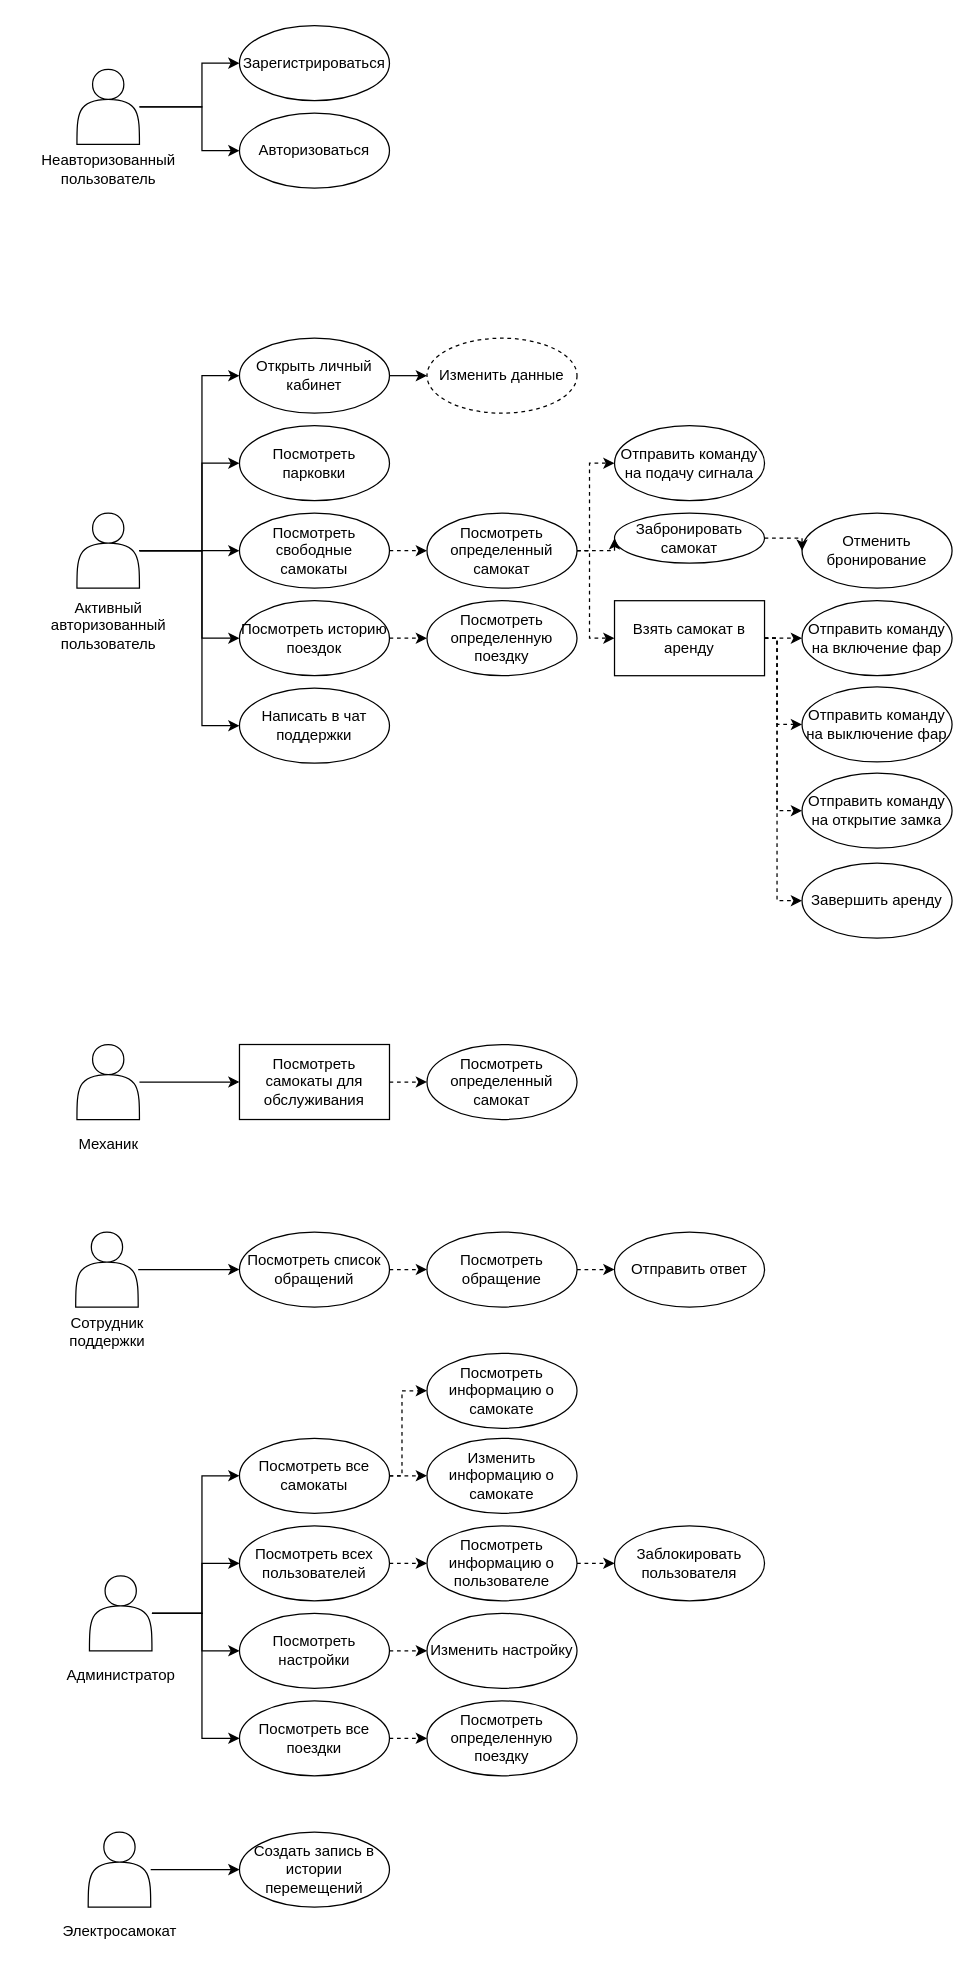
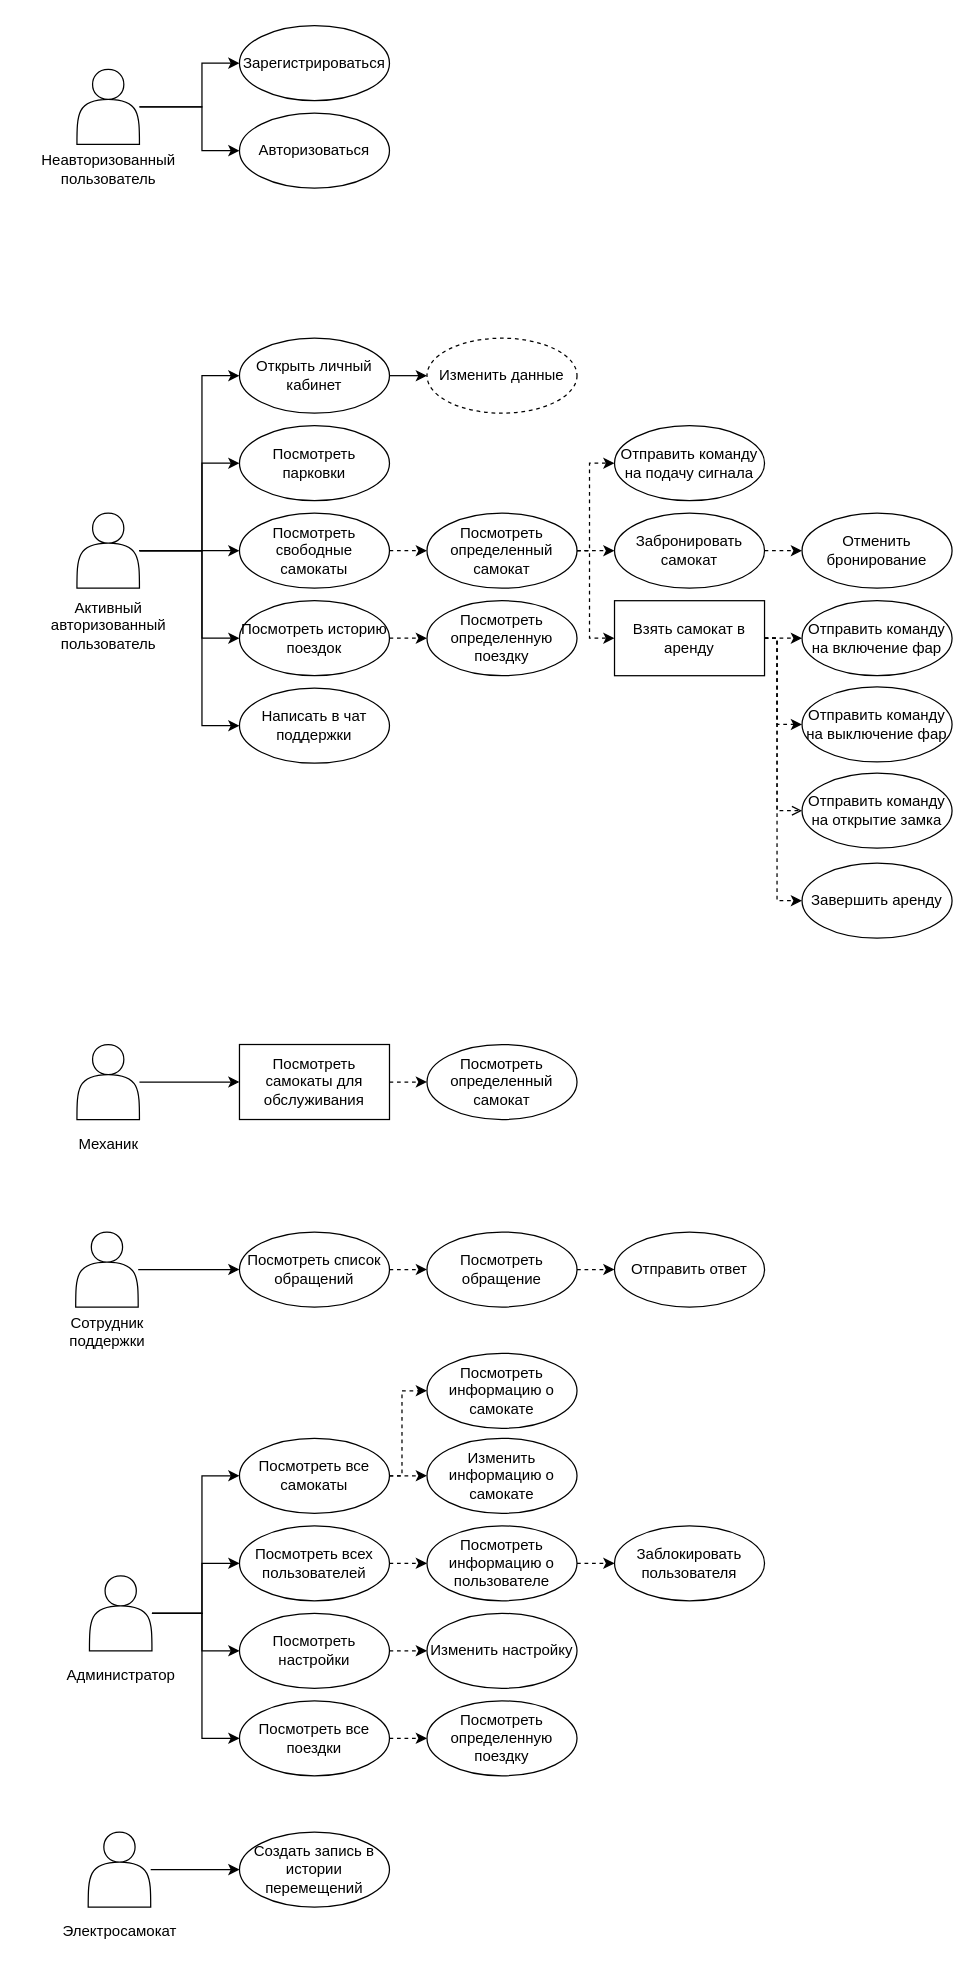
(689, 538) -> (689, 551)
(792, 811) -> (794, 811)
